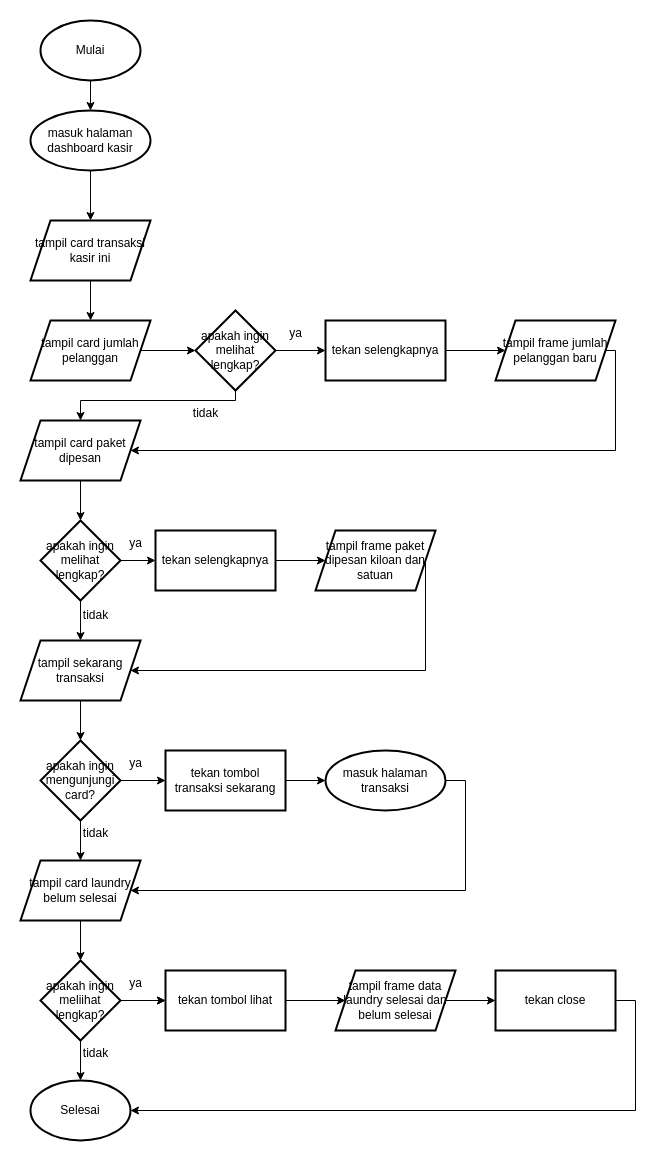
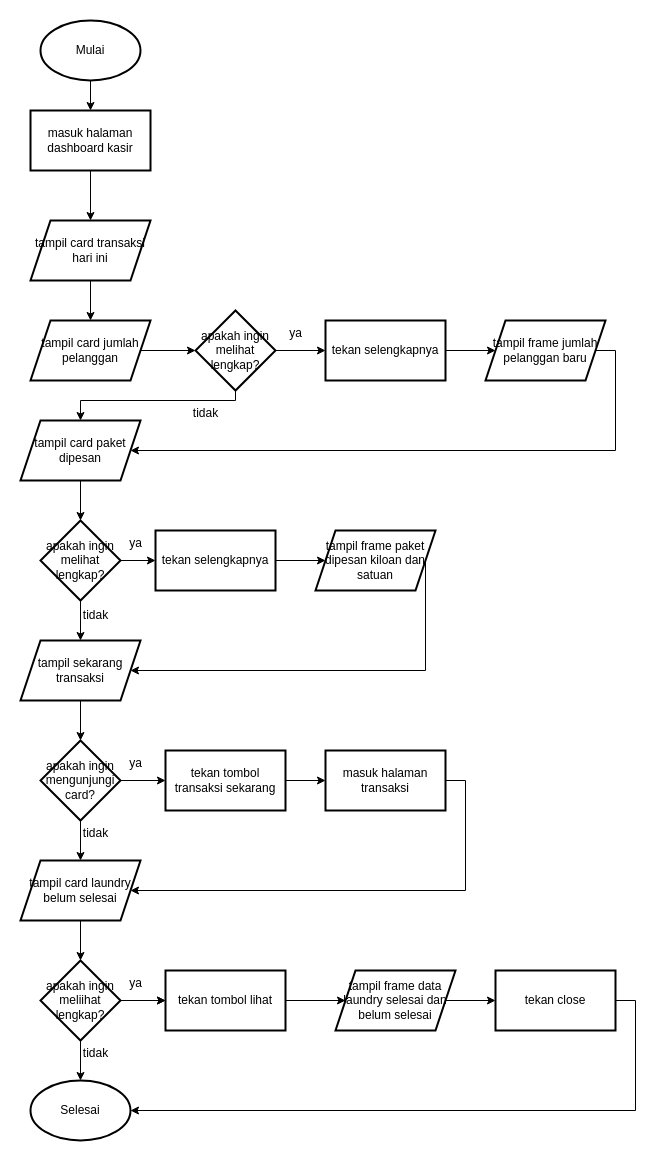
(91, 141) -> (91, 141)
(91, 251) -> (91, 251)
(556, 351) -> (546, 351)
(386, 781) -> (386, 781)
